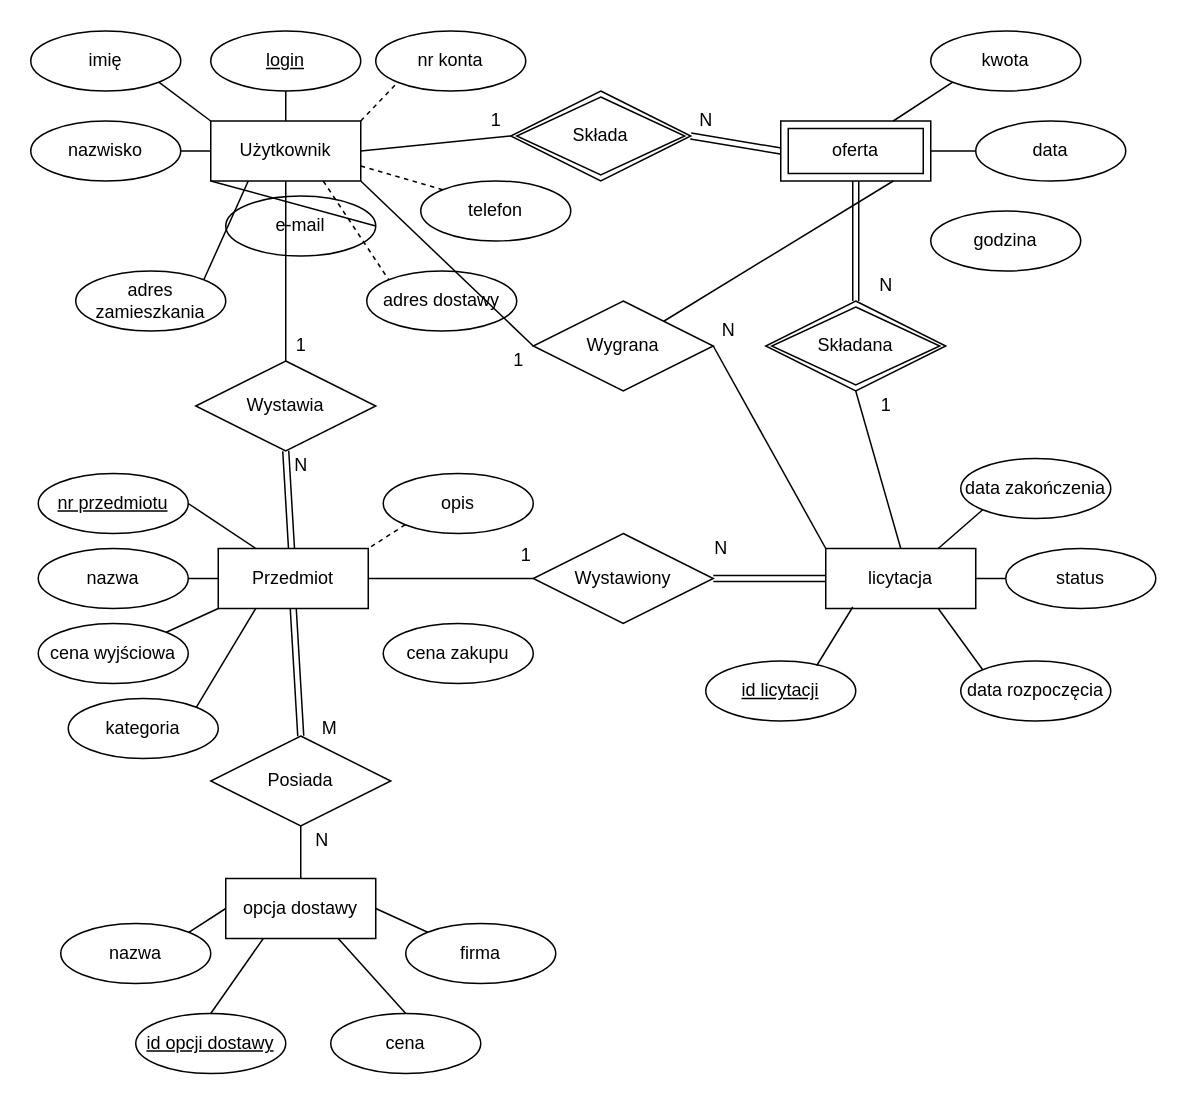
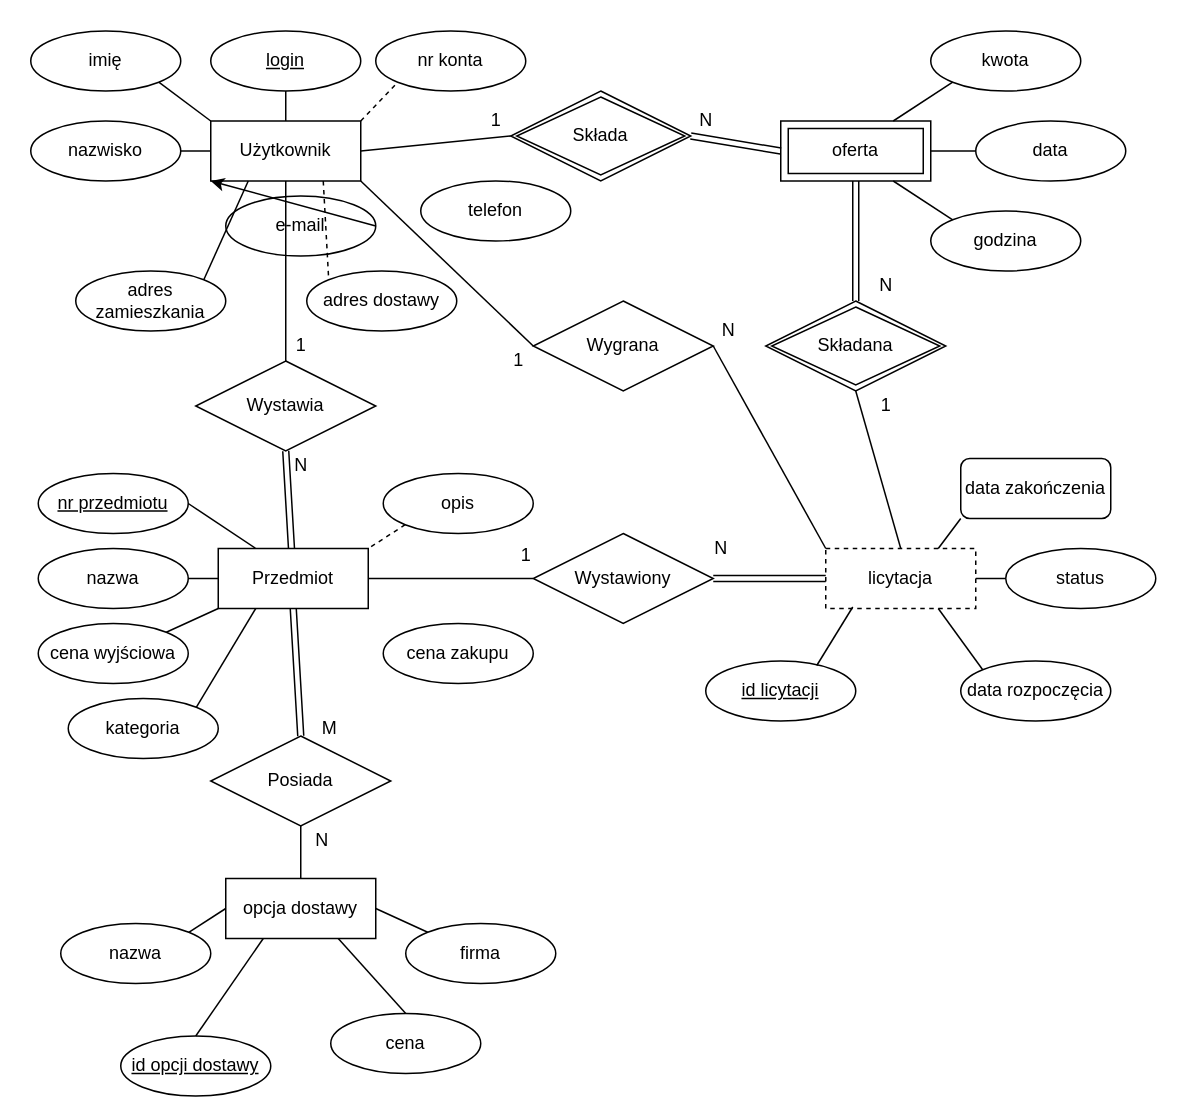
(401, 178) -> none
(218, 183) -> (222, 184)
(779, 251) -> (923, 200)
(442, 301) -> (382, 301)
(1036, 488) -> (1036, 488)
(901, 578) -> (901, 578)
(211, 1043) -> (196, 1066)
